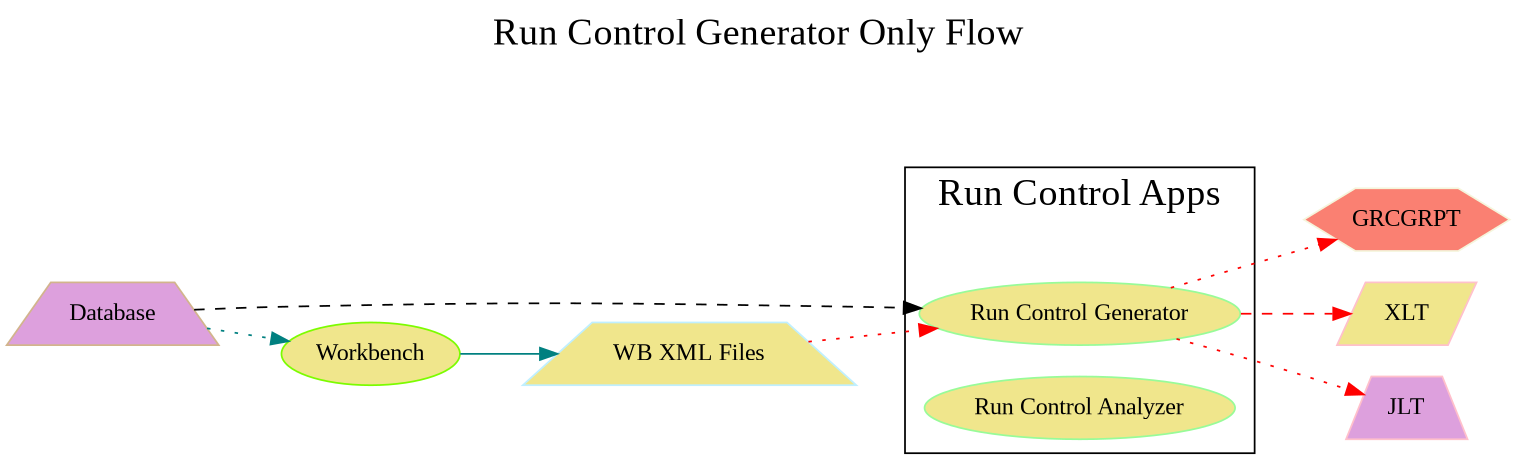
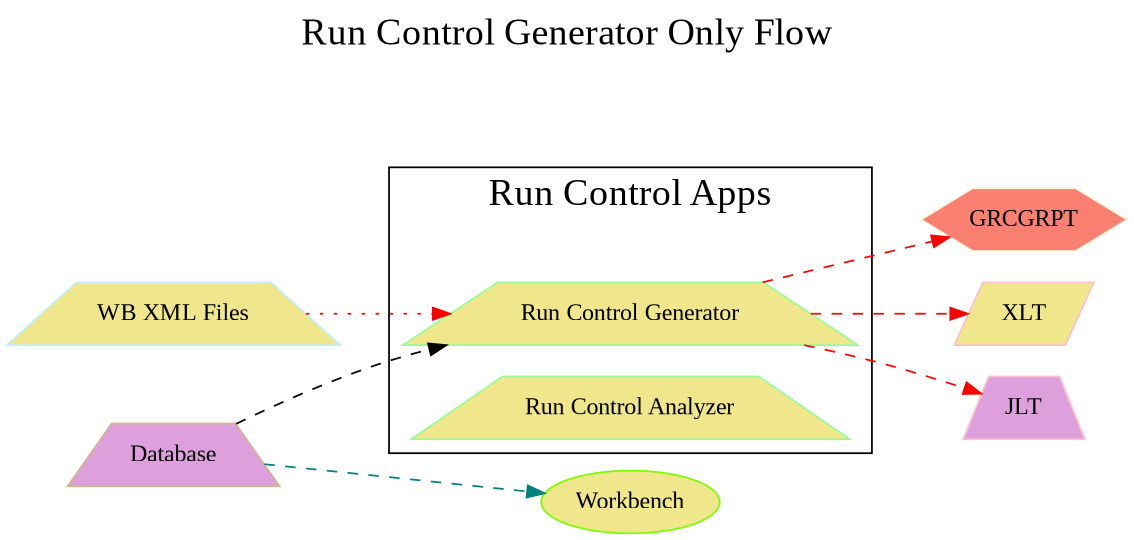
(1241, 267) -> (847, 262)
(1080, 314) -> (630, 314)
(239, 333) -> (396, 478)
(500, 354) -> none
(1266, 364) -> (885, 364)
(1080, 408) -> (630, 408)
